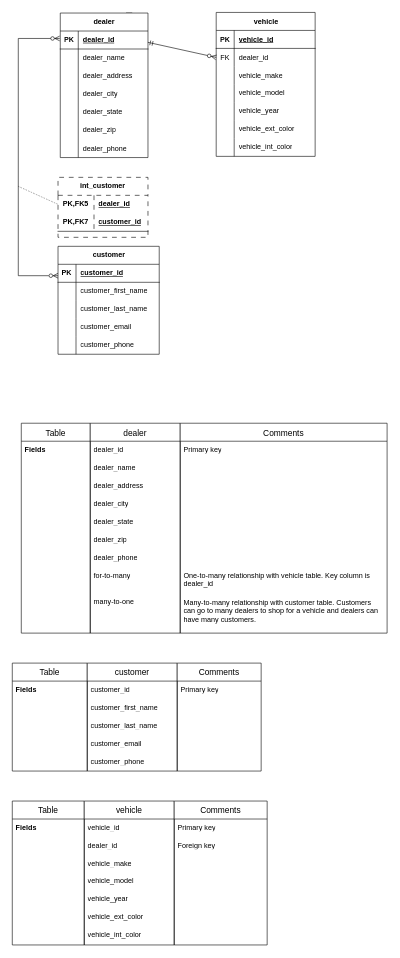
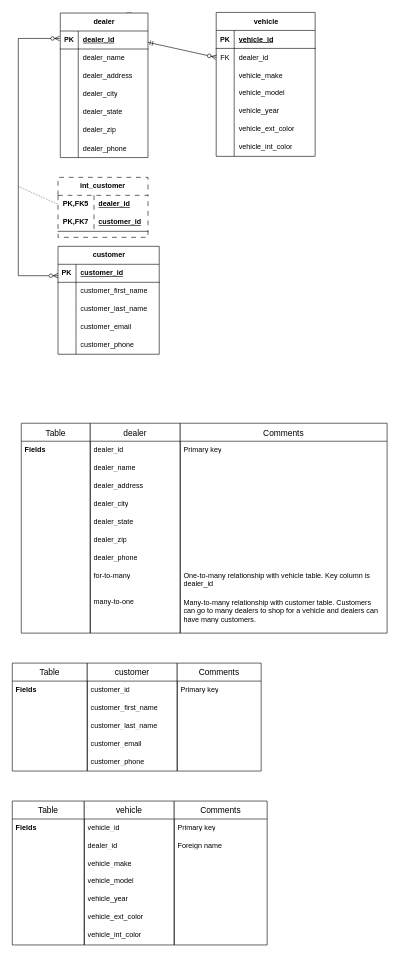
(198, 846) -> (200, 846)
